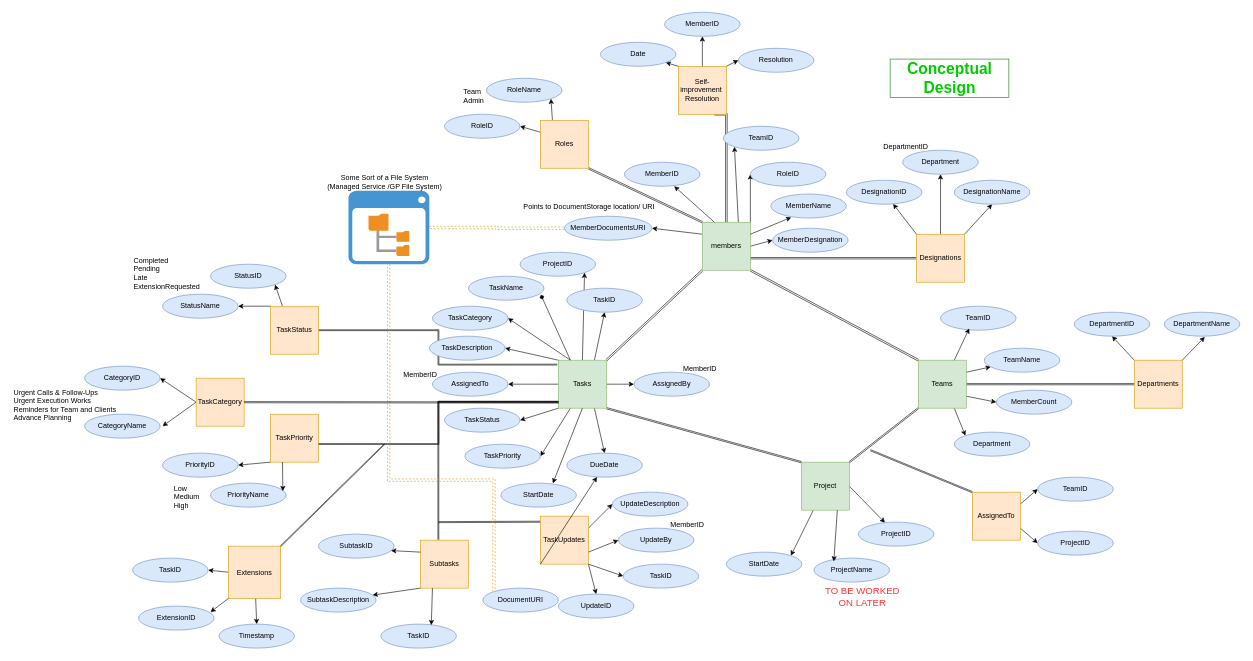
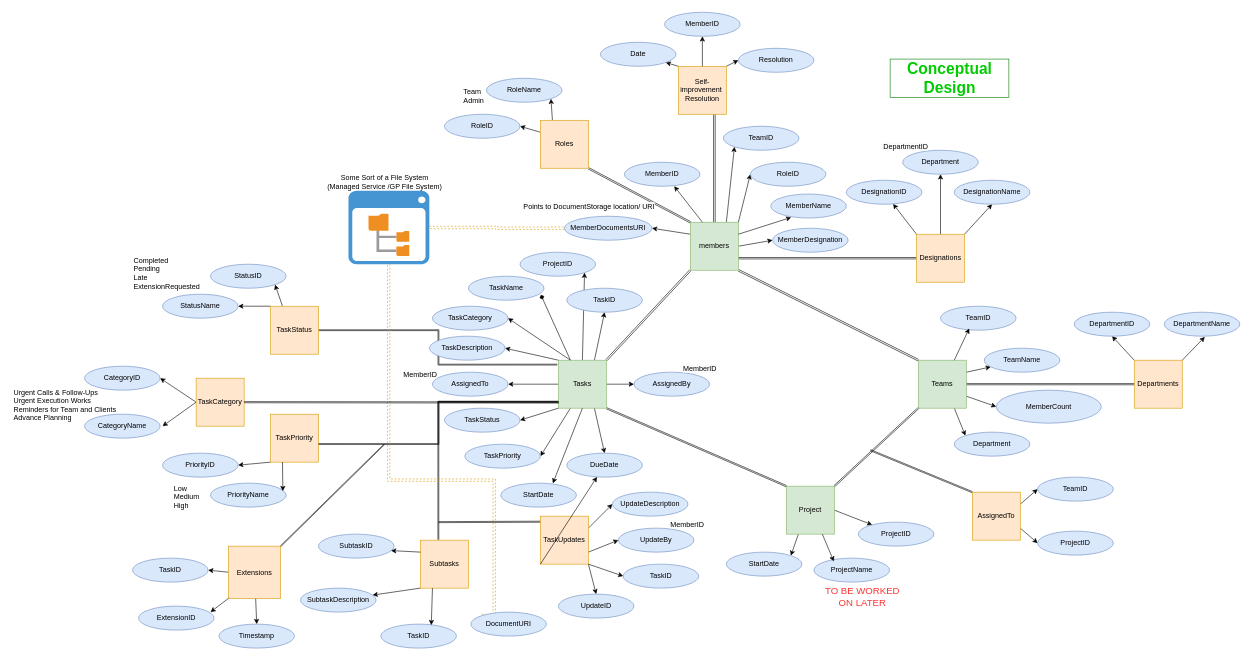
(726, 246) -> (714, 246)
(1034, 402) -> (1049, 407)
(825, 486) -> (810, 510)
(521, 600) -> (509, 624)
